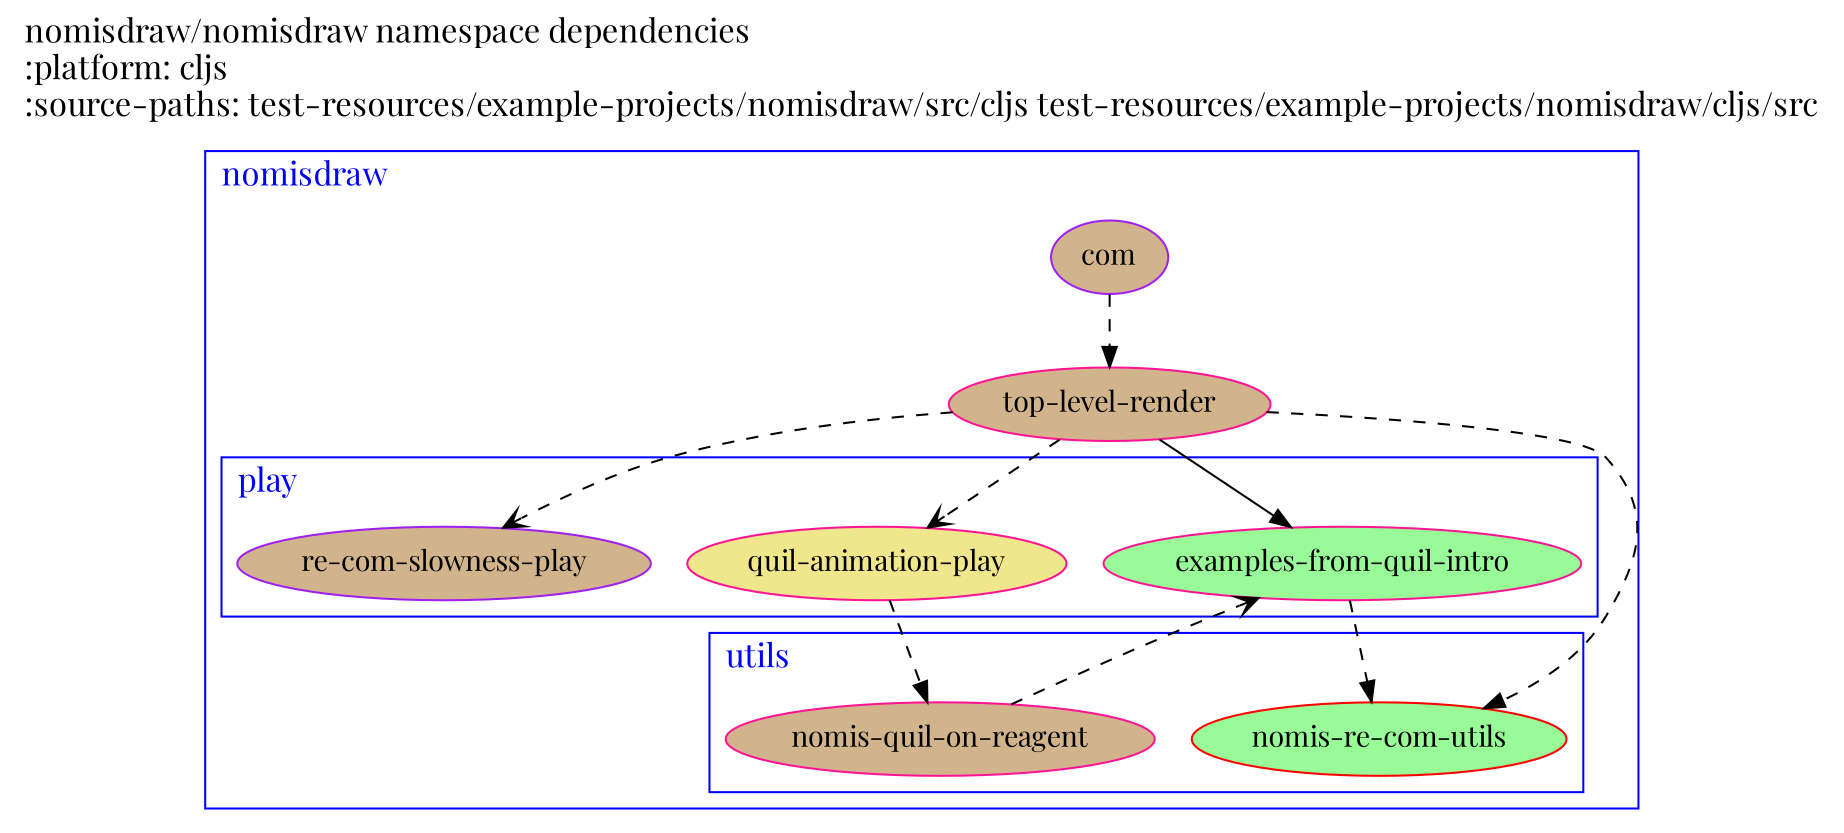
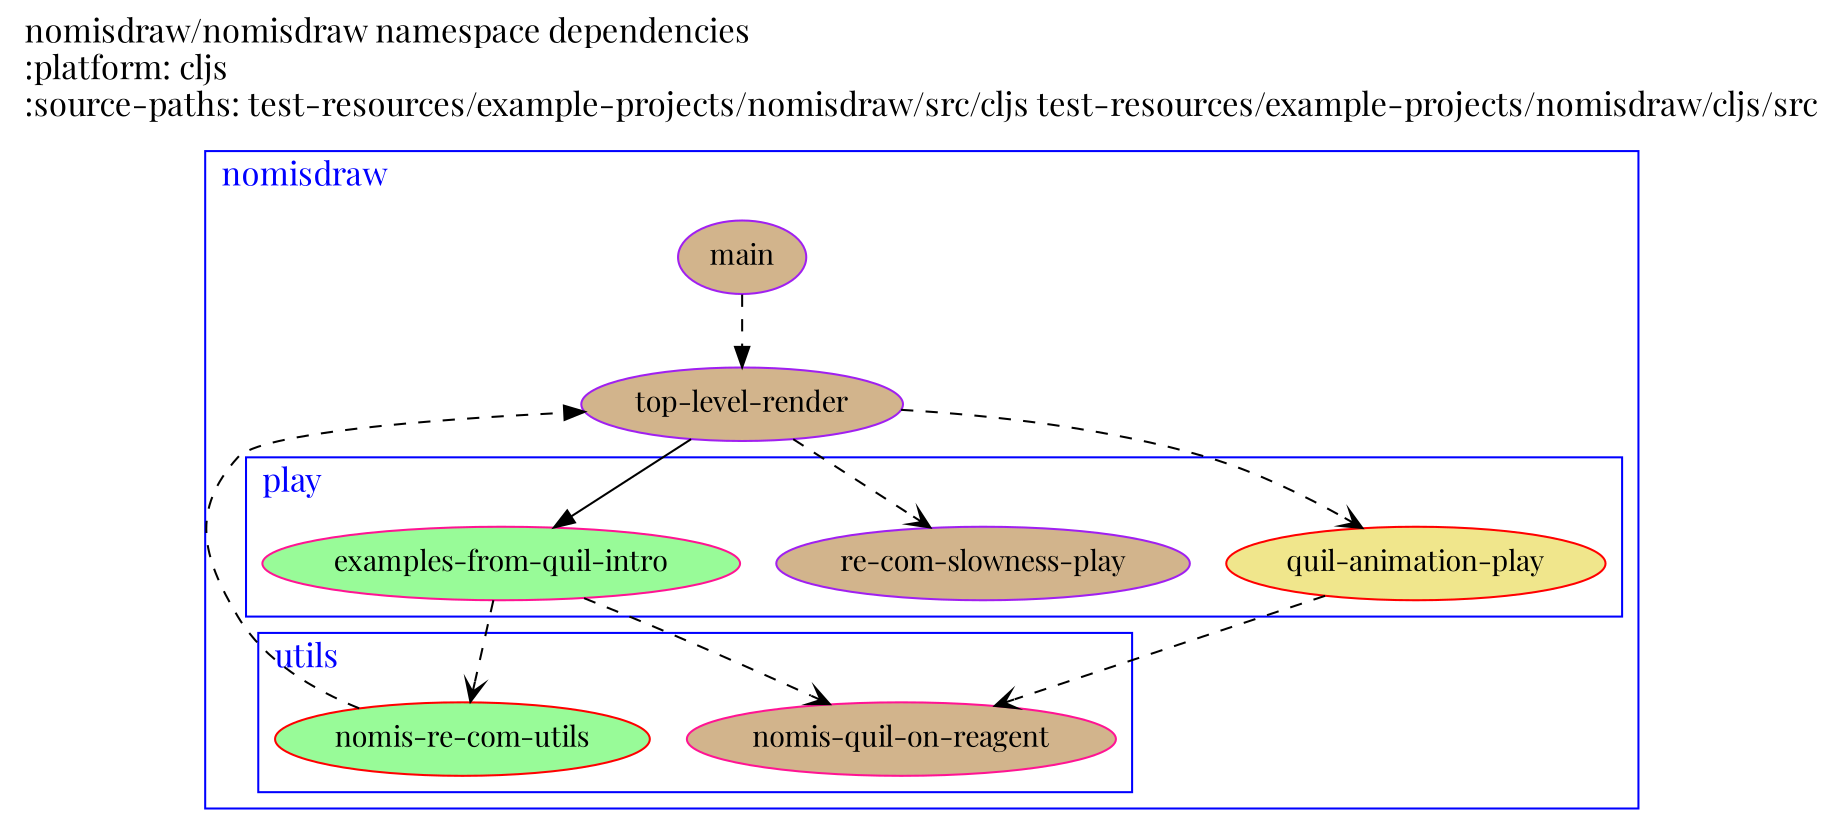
(1110, 257) -> (742, 257)
(1110, 404) -> (742, 404)
(1575, 444) -> (228, 470)
(877, 564) -> (1416, 564)
(906, 646) -> (1170, 648)
(1360, 647) -> (483, 647)
(1125, 654) -> (698, 646)
